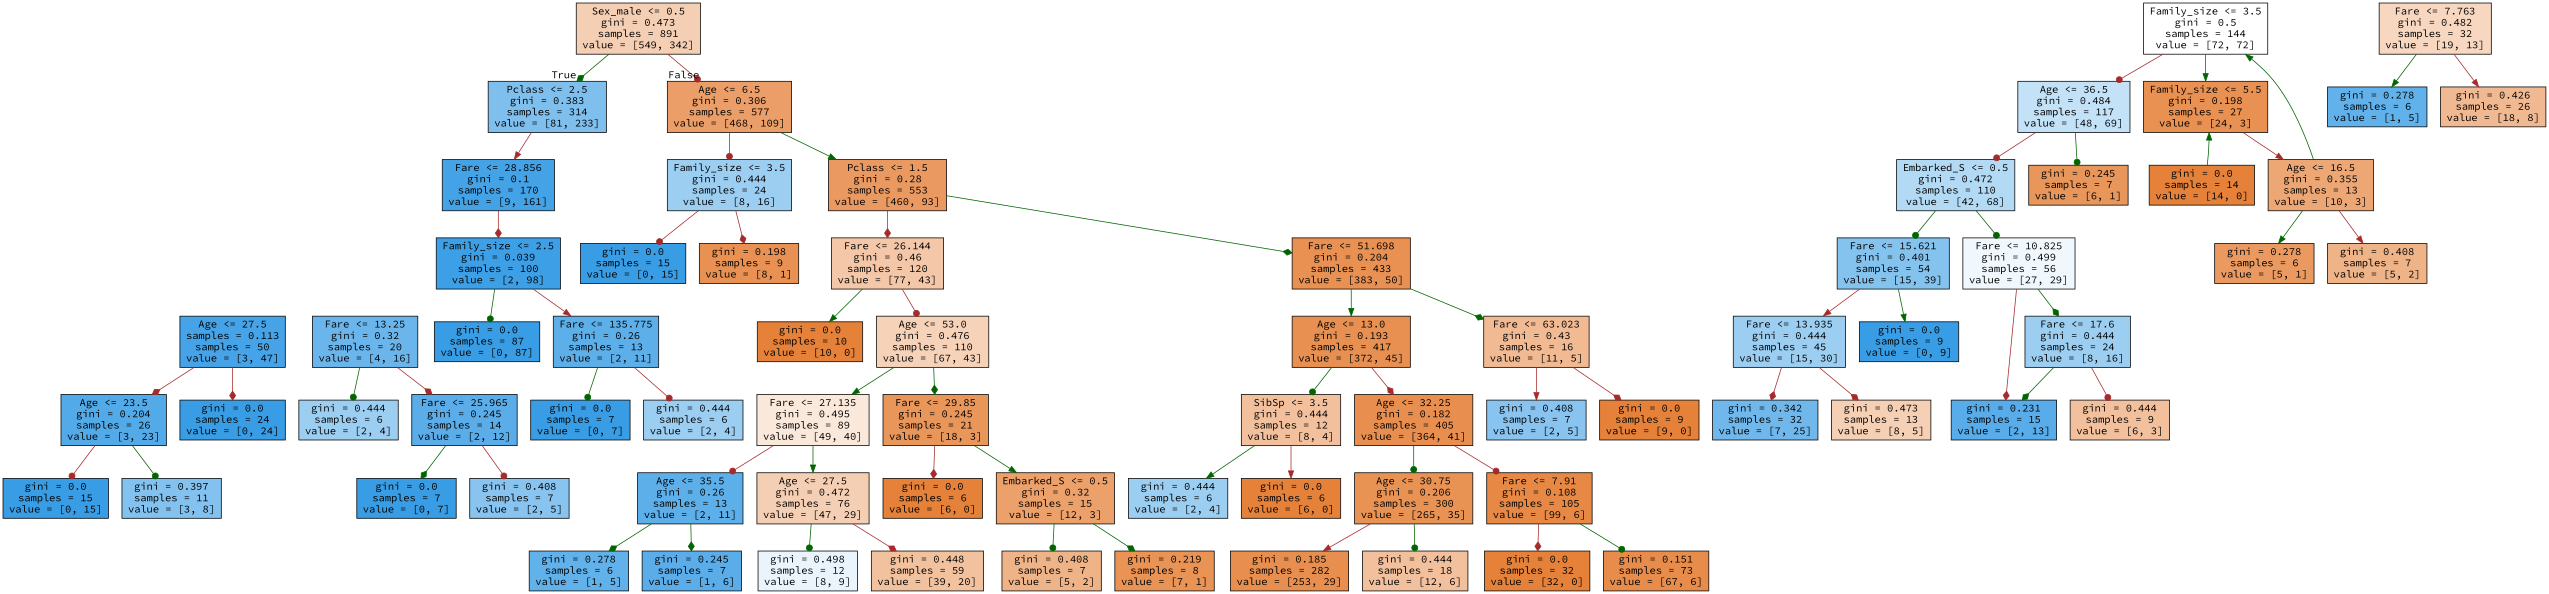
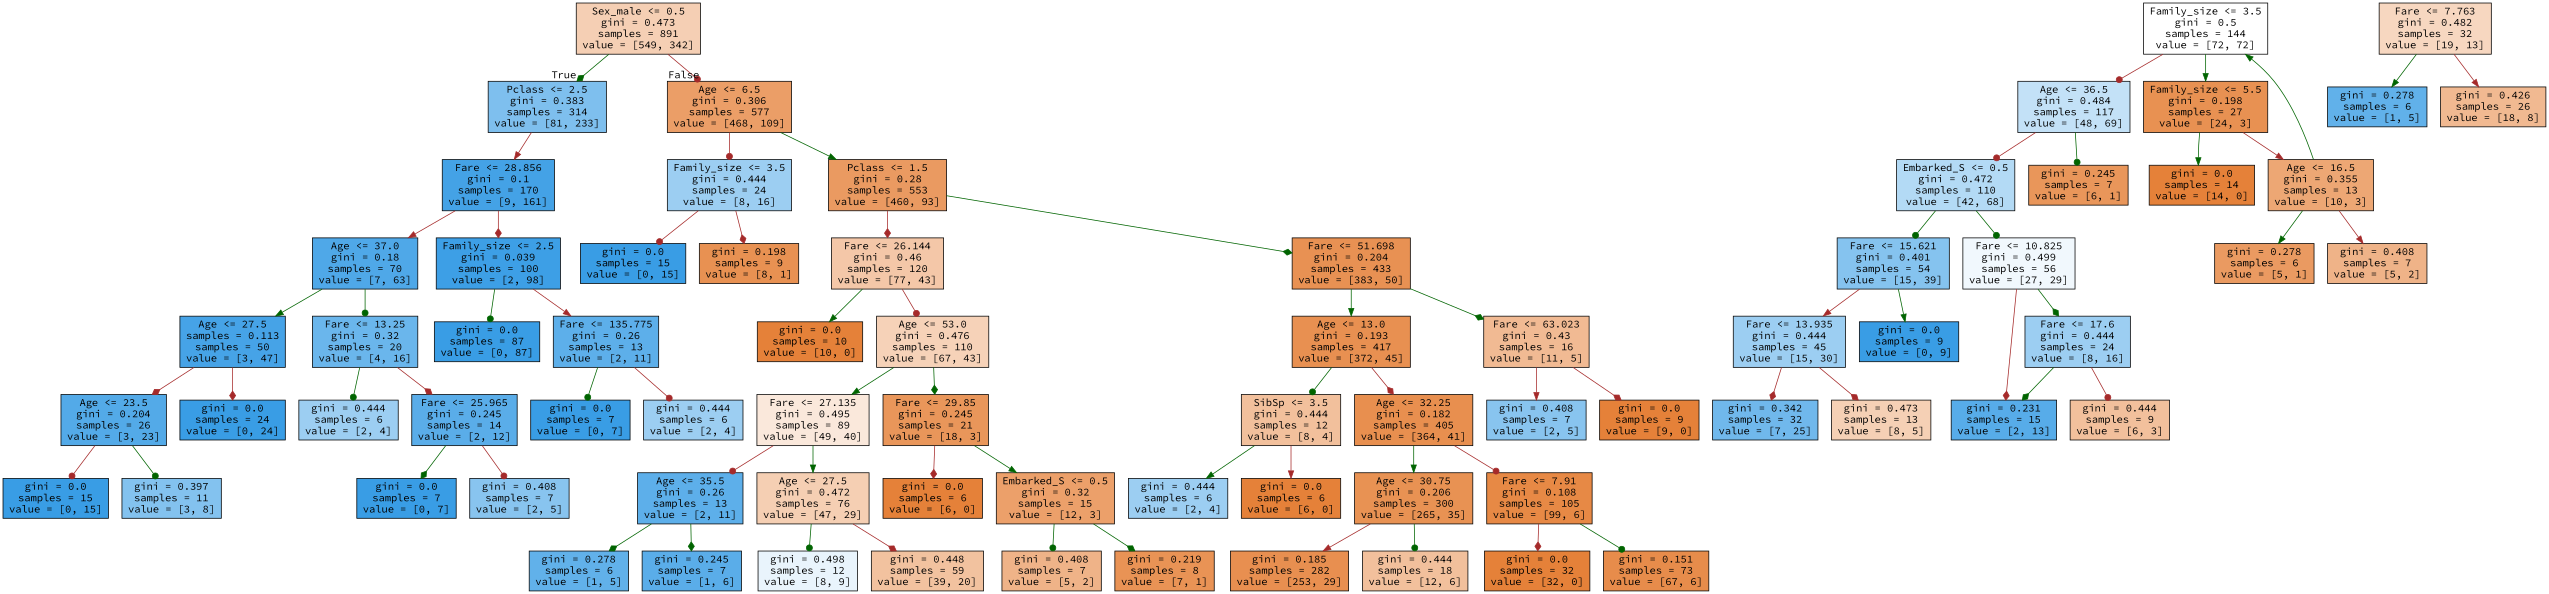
(2208, 153) -> (2199, 145)
none -> (365, 263)
(1414, 456) -> (1414, 456)
